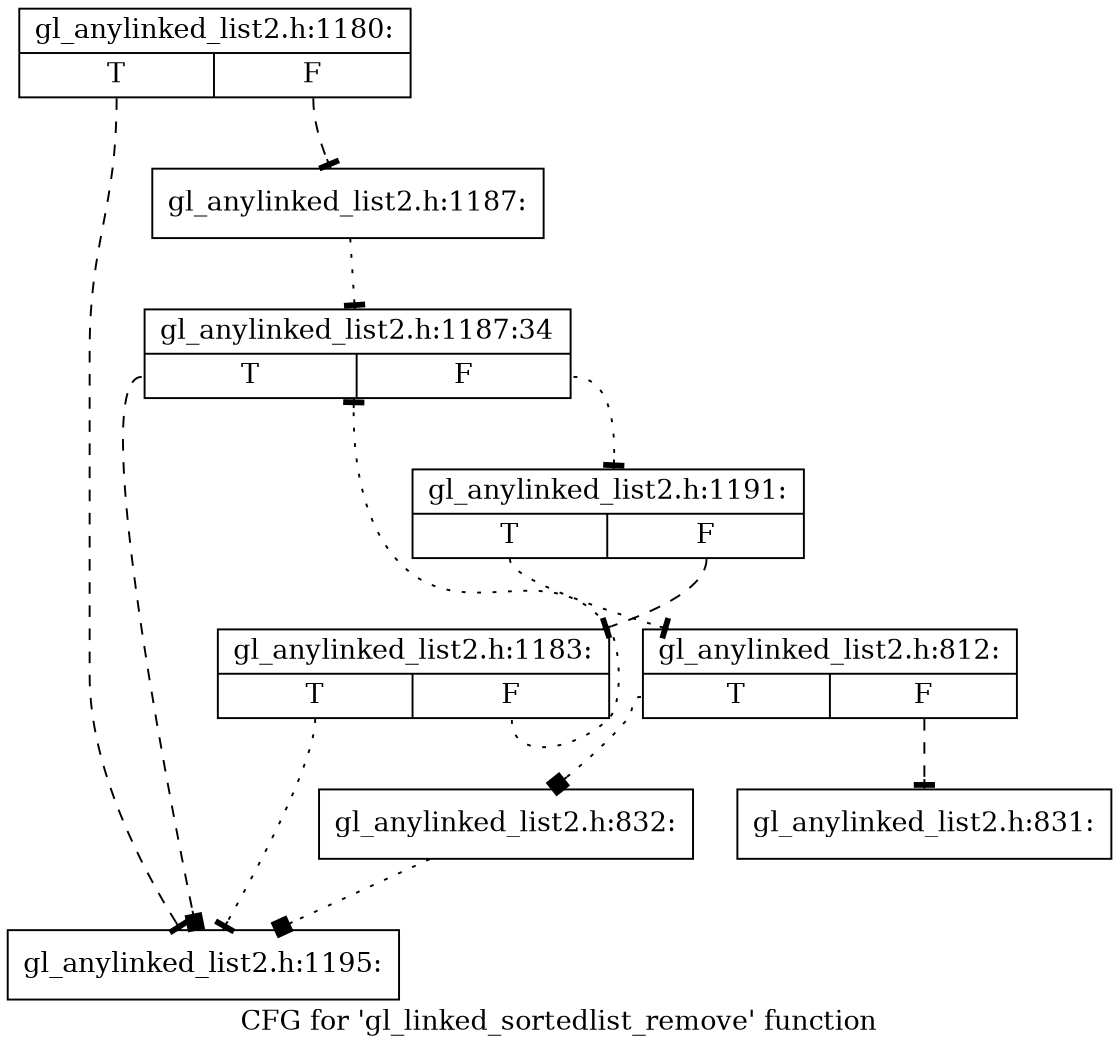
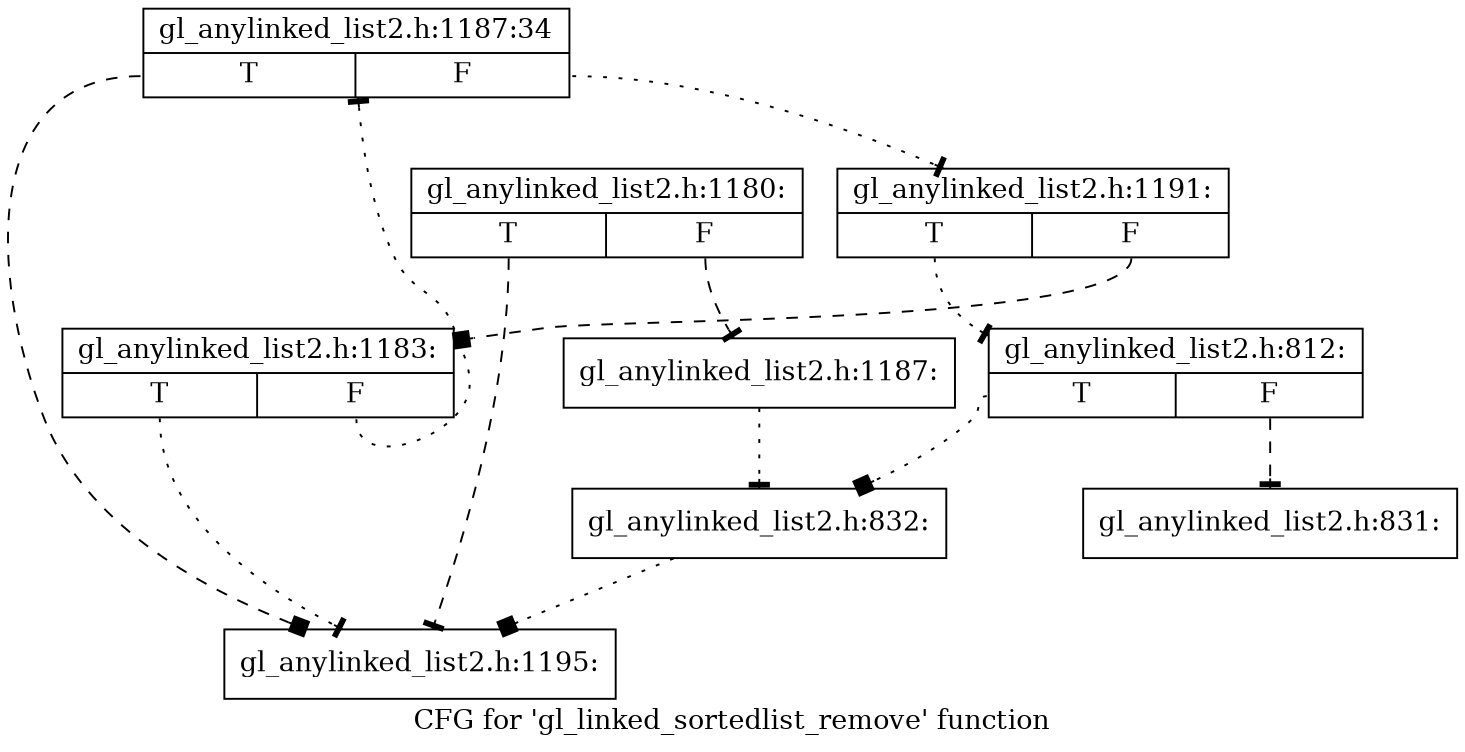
(352, 269) -> (759, 443)
(668, 602) -> (808, 317)
